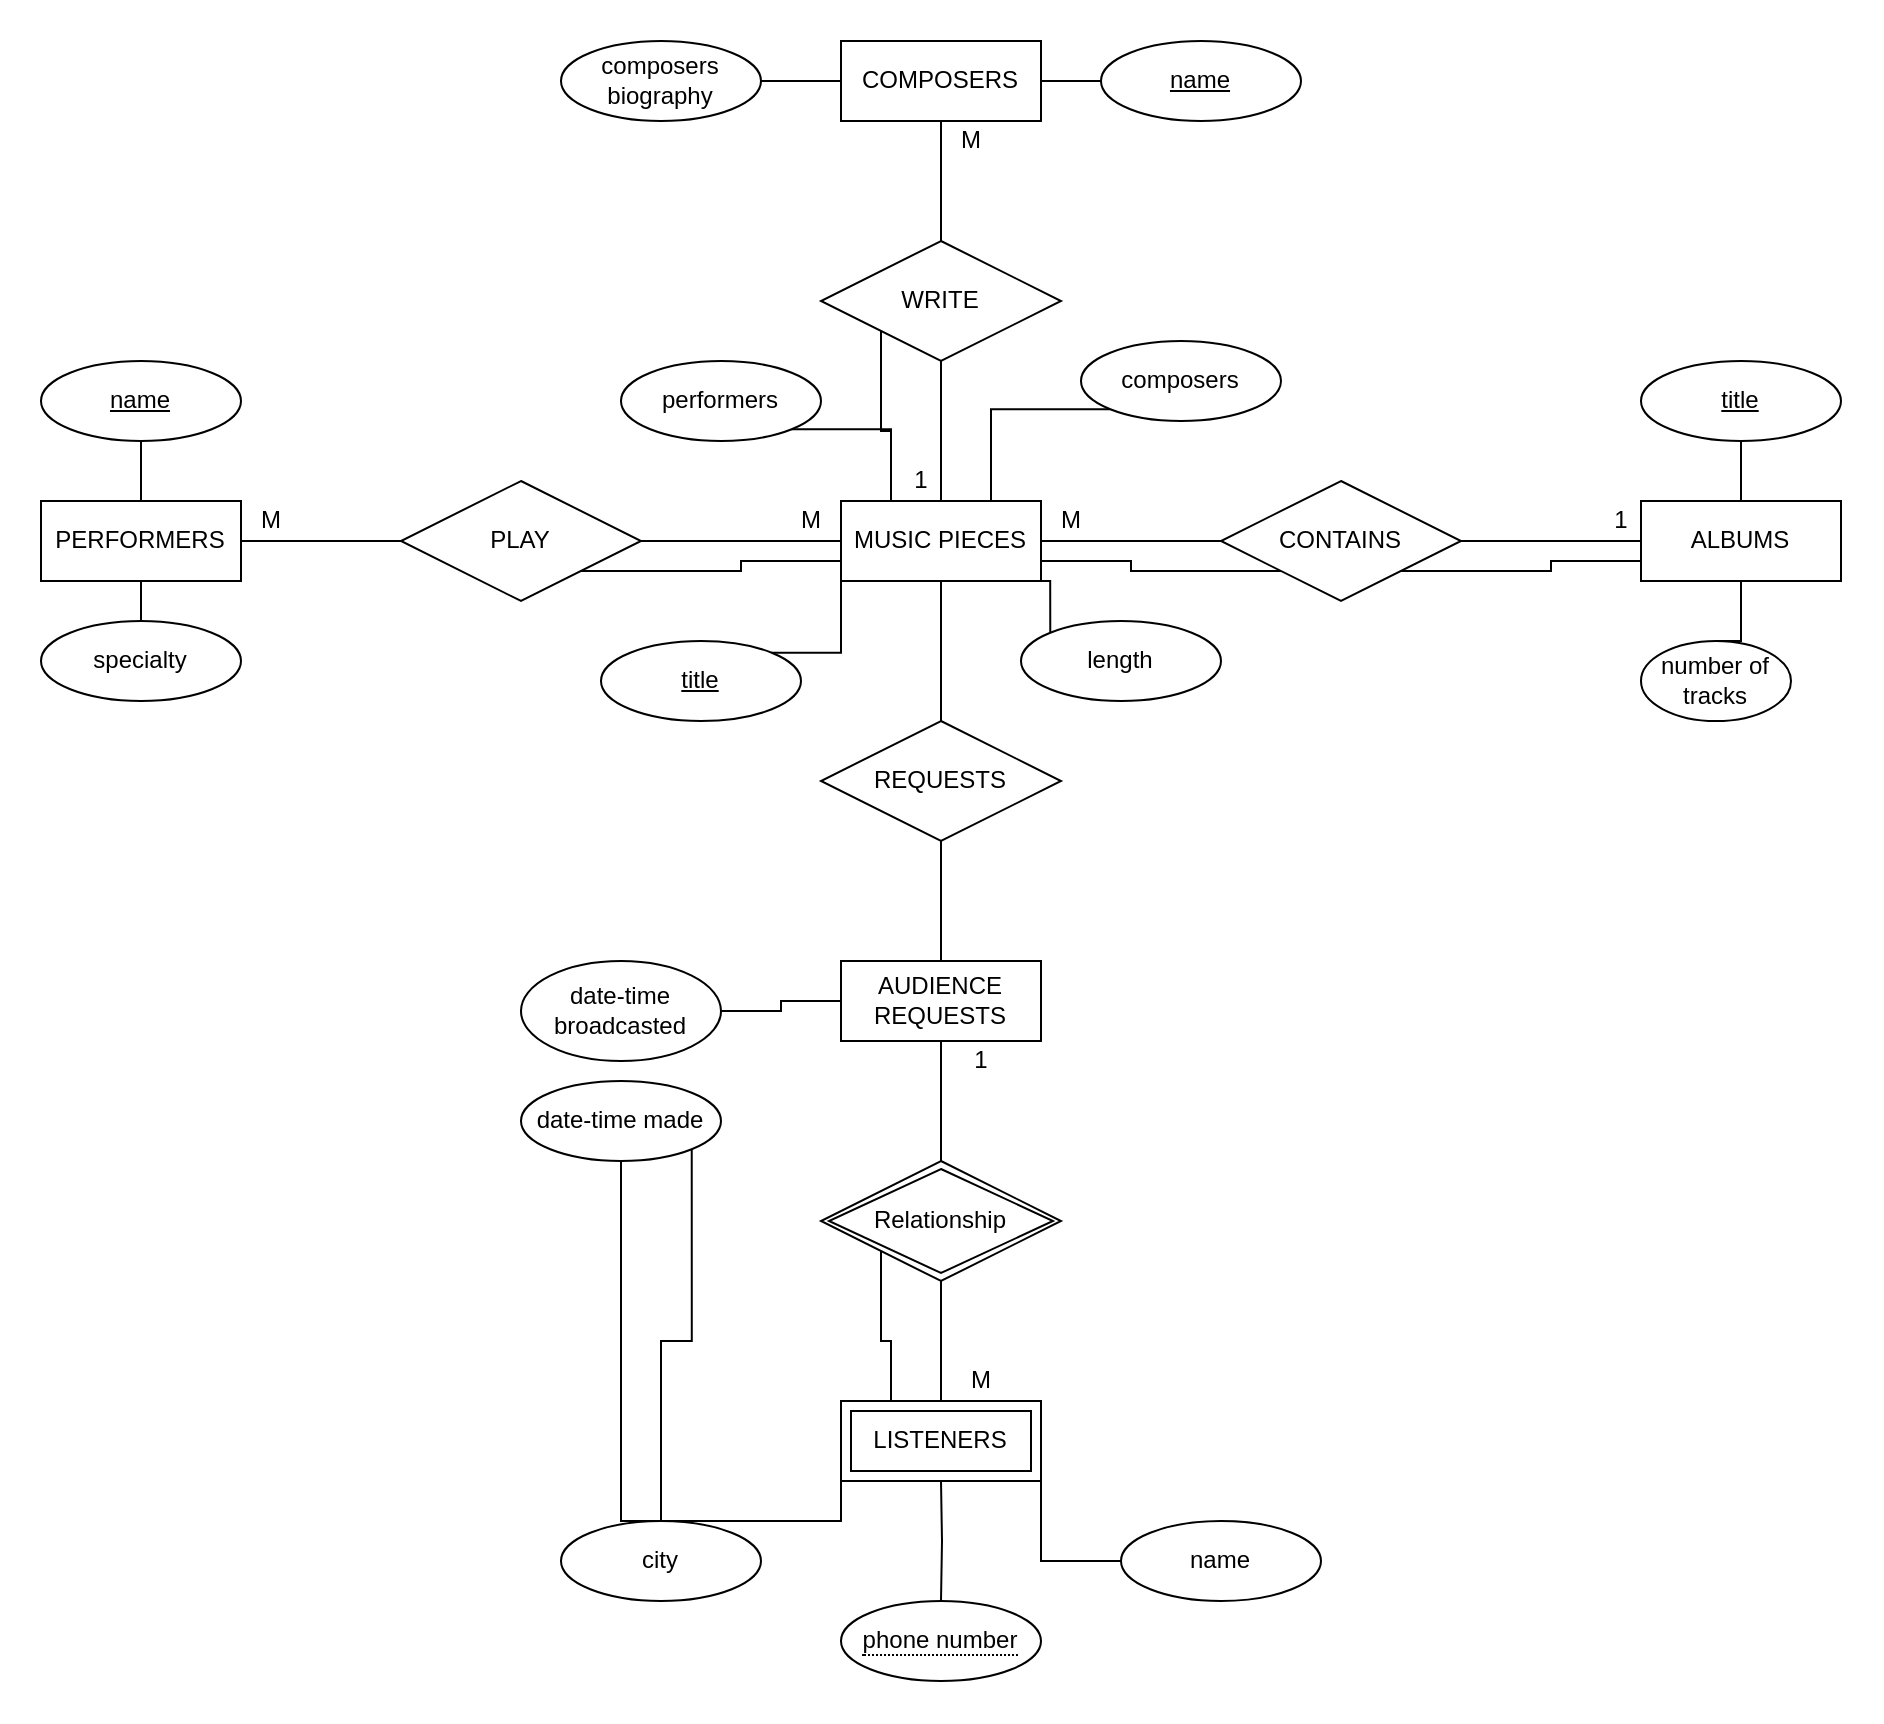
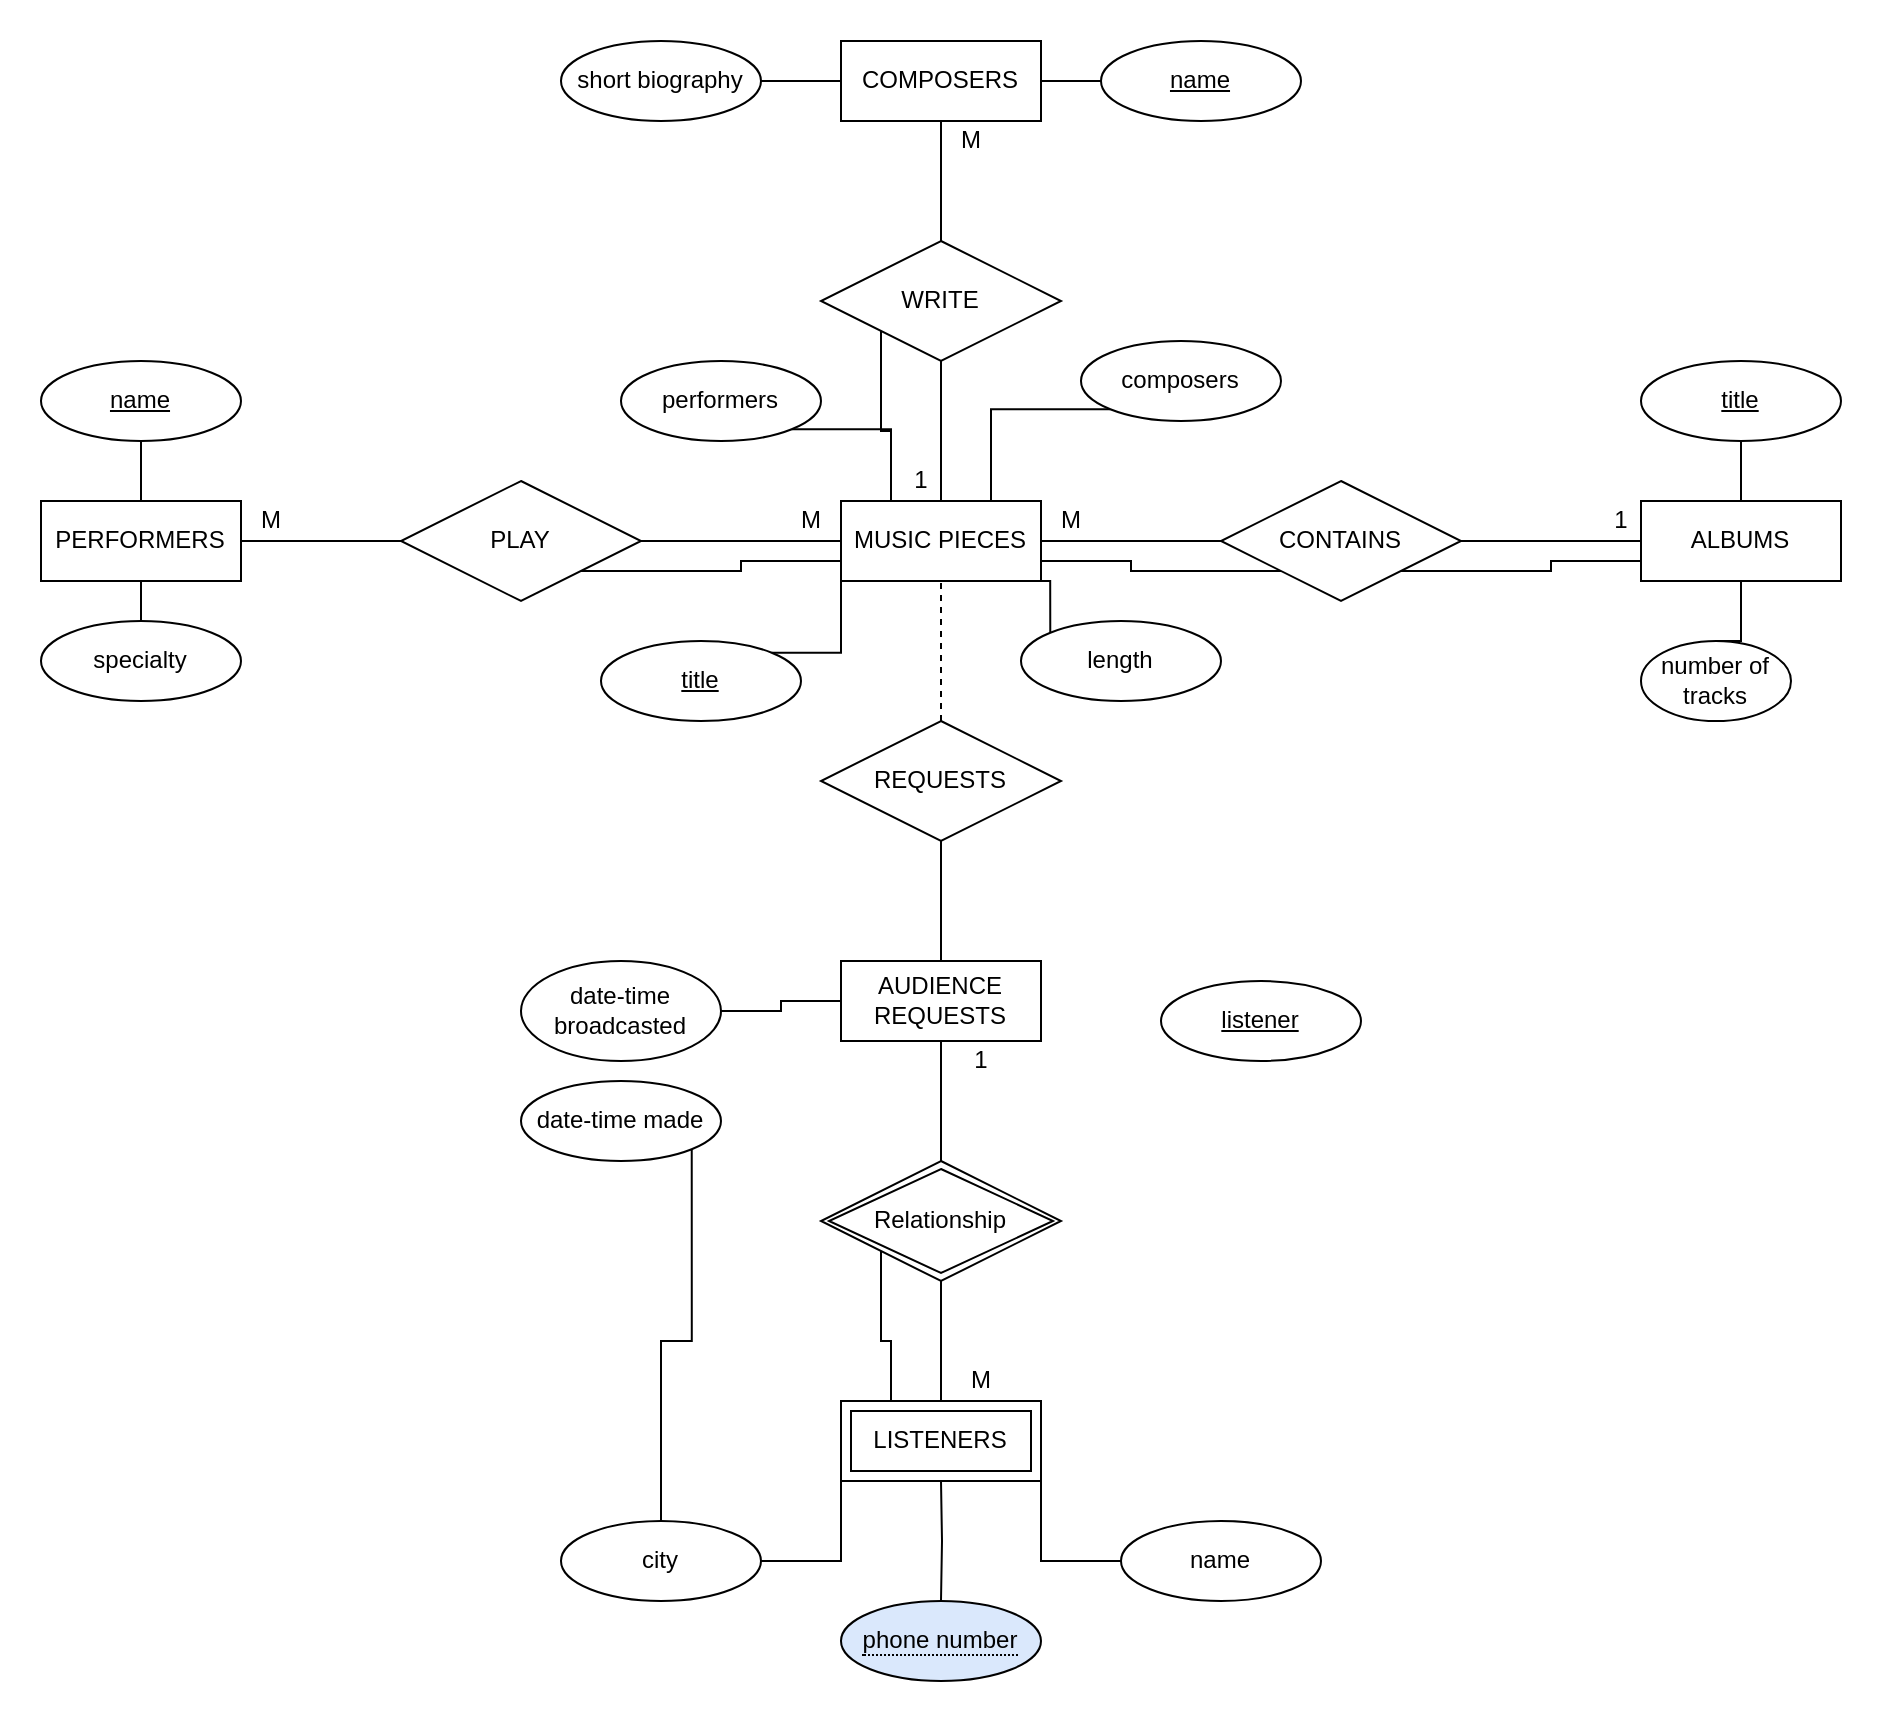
(661, 81) -> (661, 81)
(941, 649) -> (941, 649)
none -> (1261, 1021)
(621, 1355) -> (823, 1561)
(941, 1641) -> (941, 1641)
